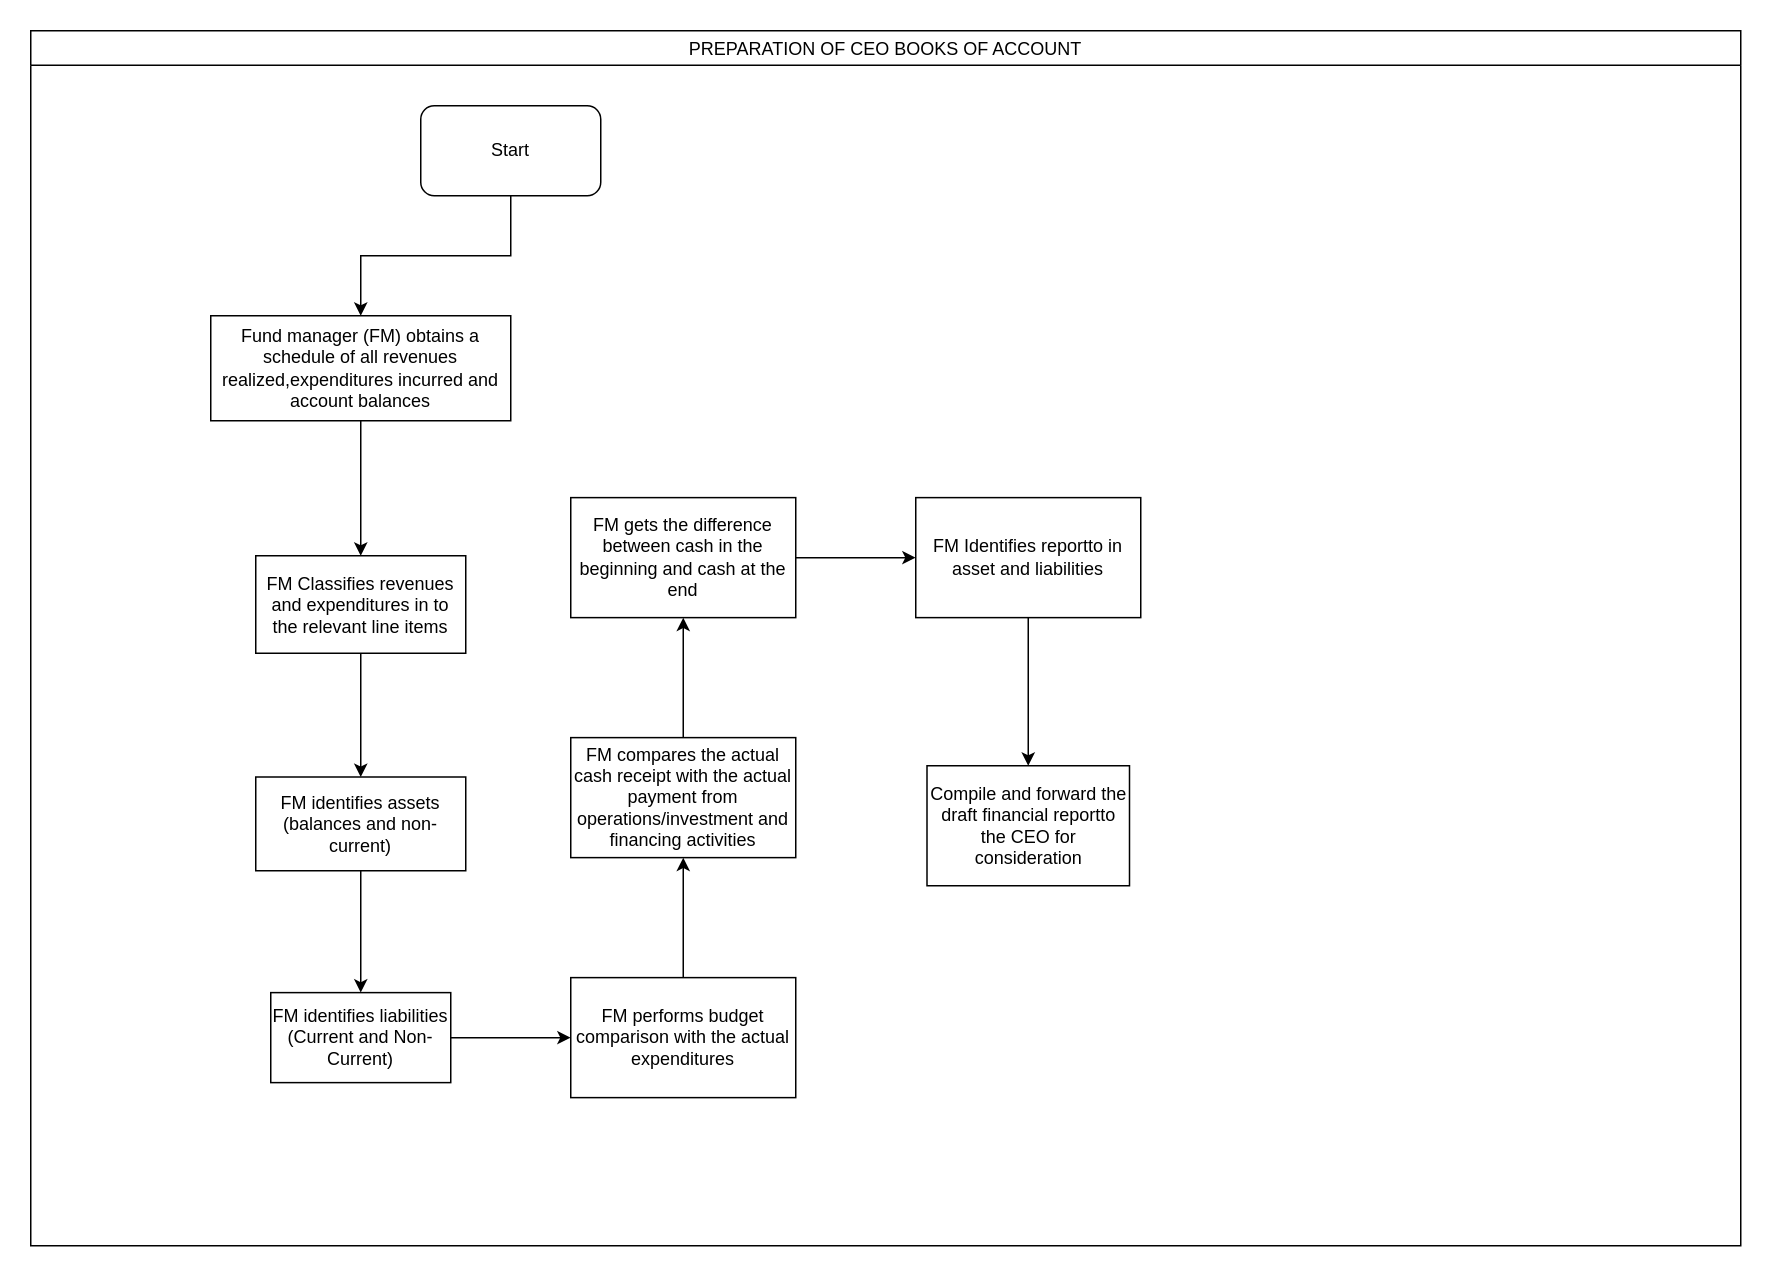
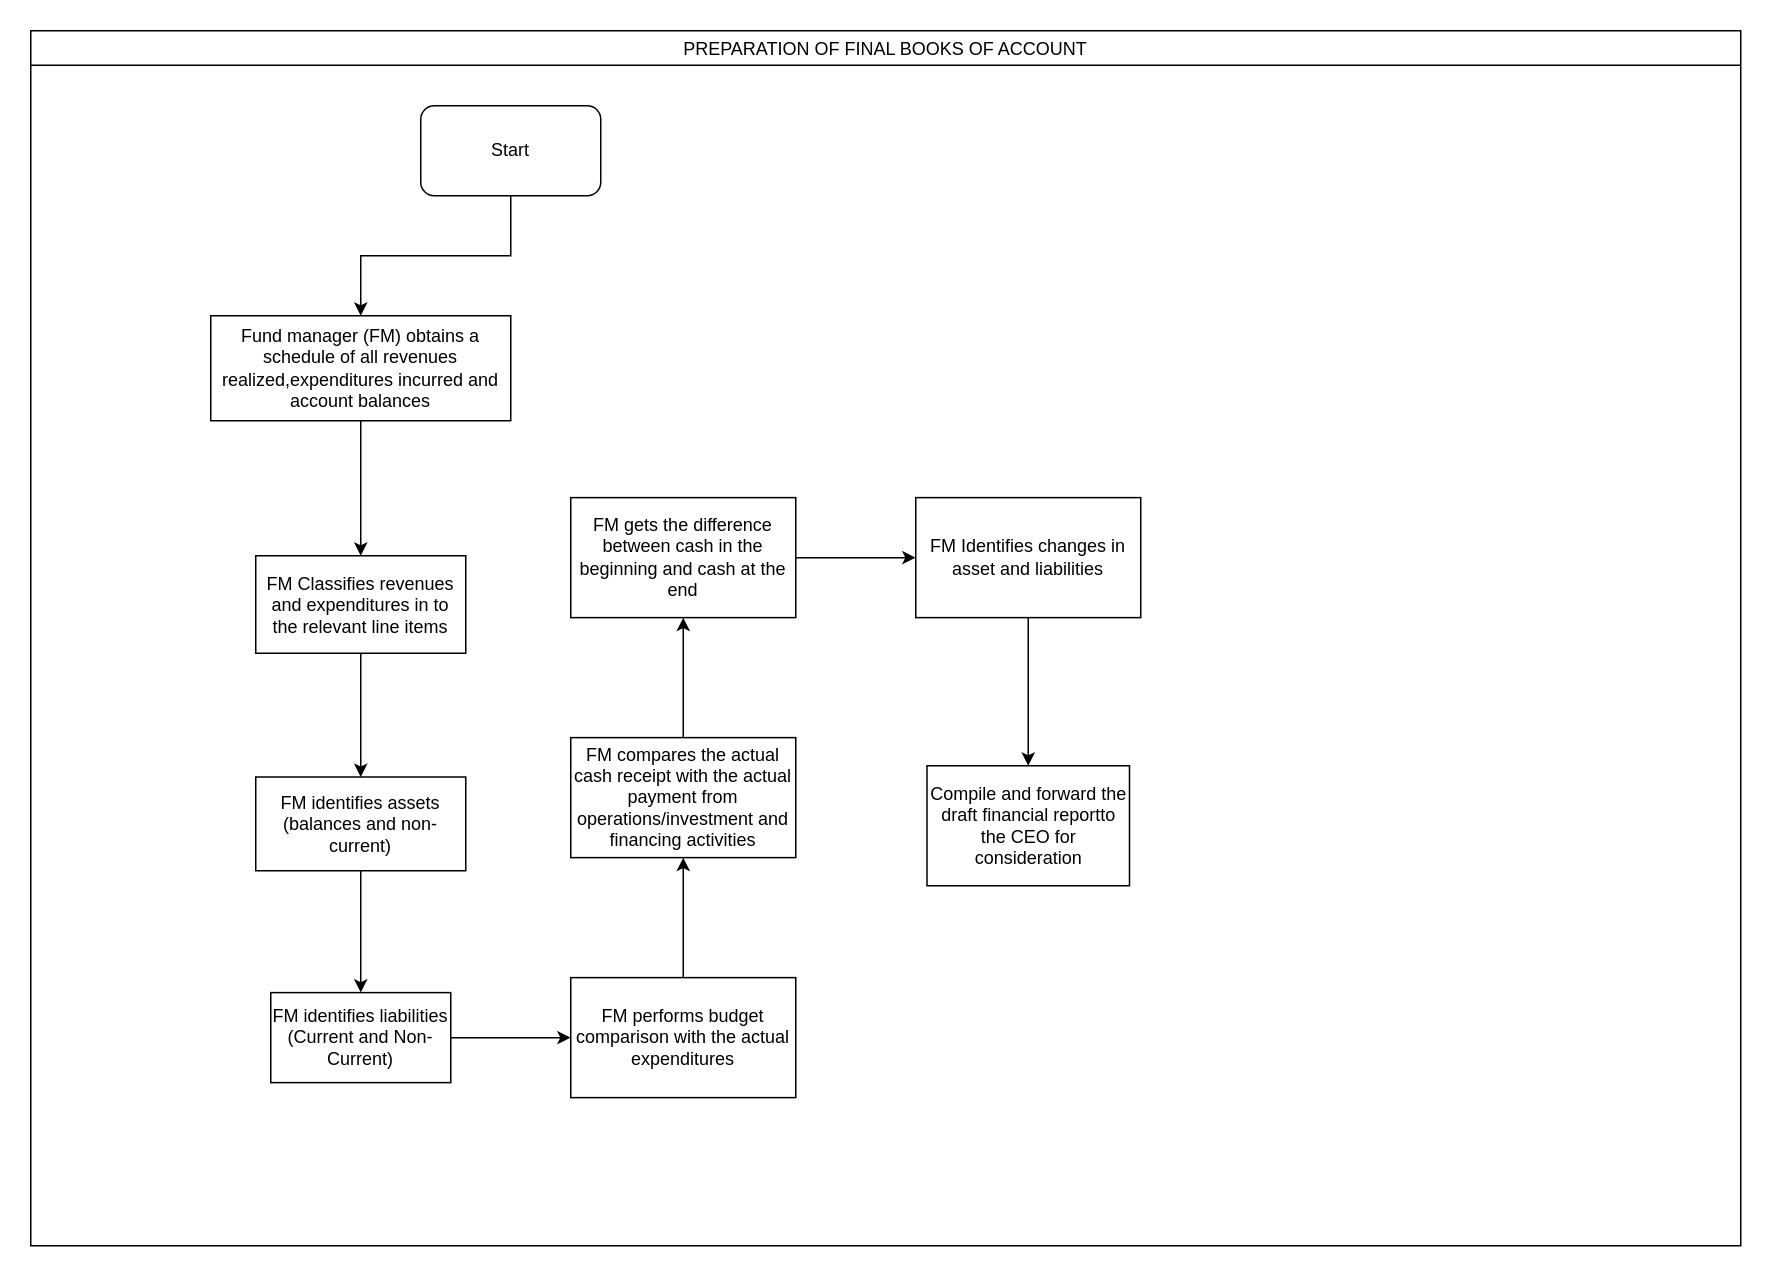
(885, 49) -> (885, 49)
(1028, 557) -> (1028, 557)
